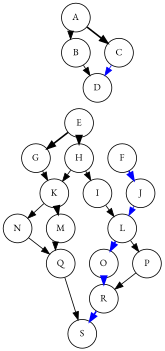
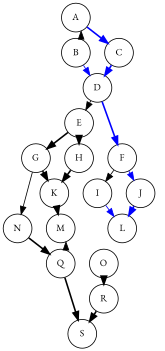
(71, 31) -> (81, 39)
(94, 33) -> (94, 33)
(85, 67) -> (85, 67)
(110, 67) -> (110, 67)
none -> (90, 102)
none -> (108, 119)
(43, 172) -> (43, 172)
(86, 172) -> (112, 173)
(129, 172) -> (129, 172)
(69, 173) -> (69, 173)
(133, 207) -> (133, 207)
(39, 208) -> (28, 189)
(107, 208) -> (107, 208)
(55, 242) -> (66, 250)
(115, 242) -> none
(36, 243) -> (36, 243)
(147, 264) -> none
(104, 278) -> (104, 278)
(70, 295) -> (70, 295)
(95, 313) -> (95, 313)
